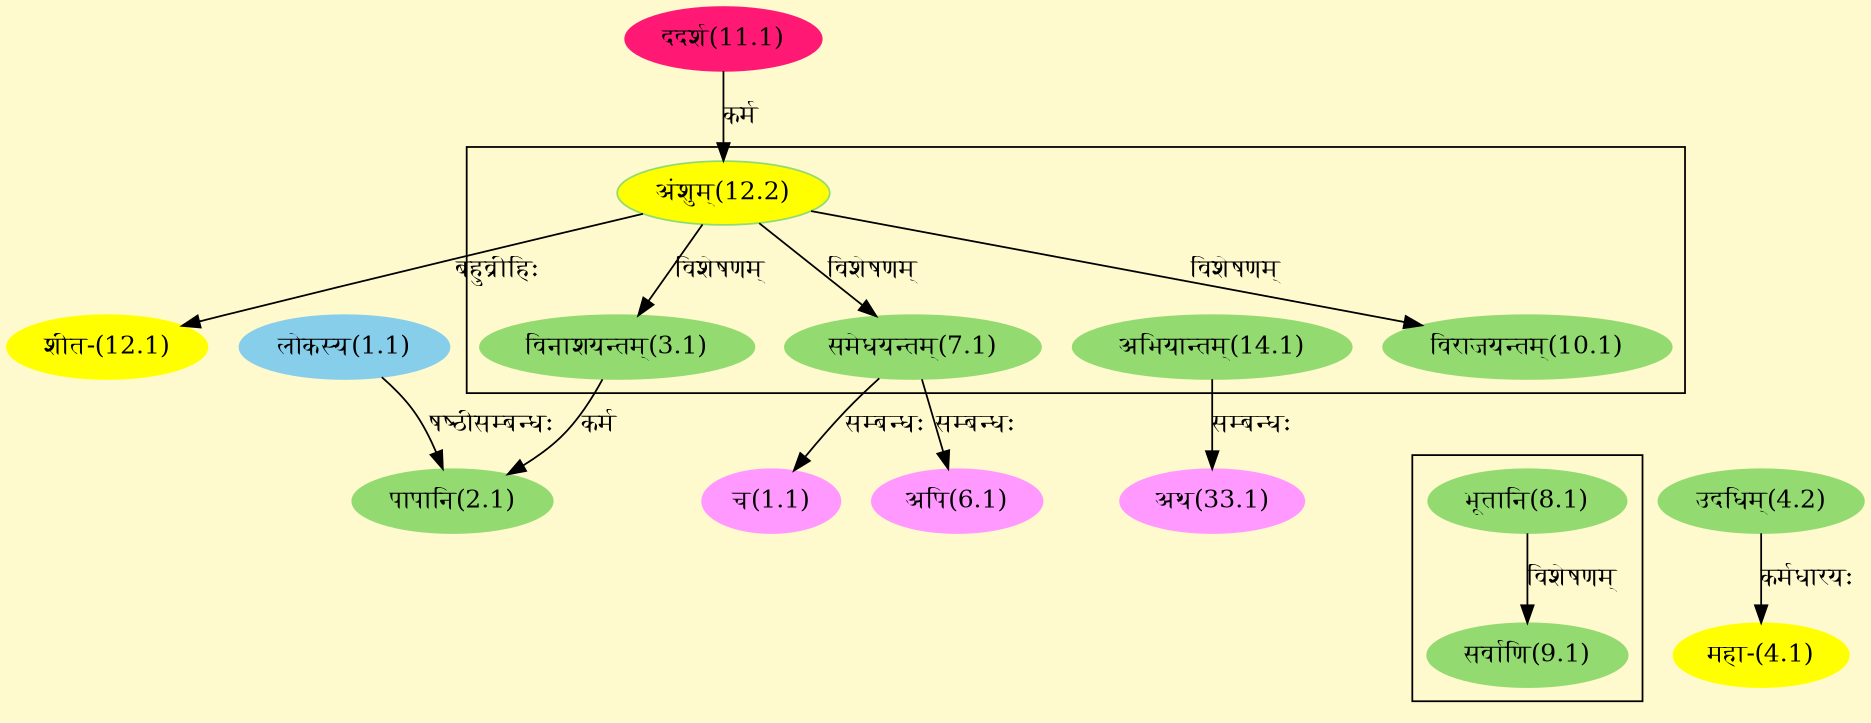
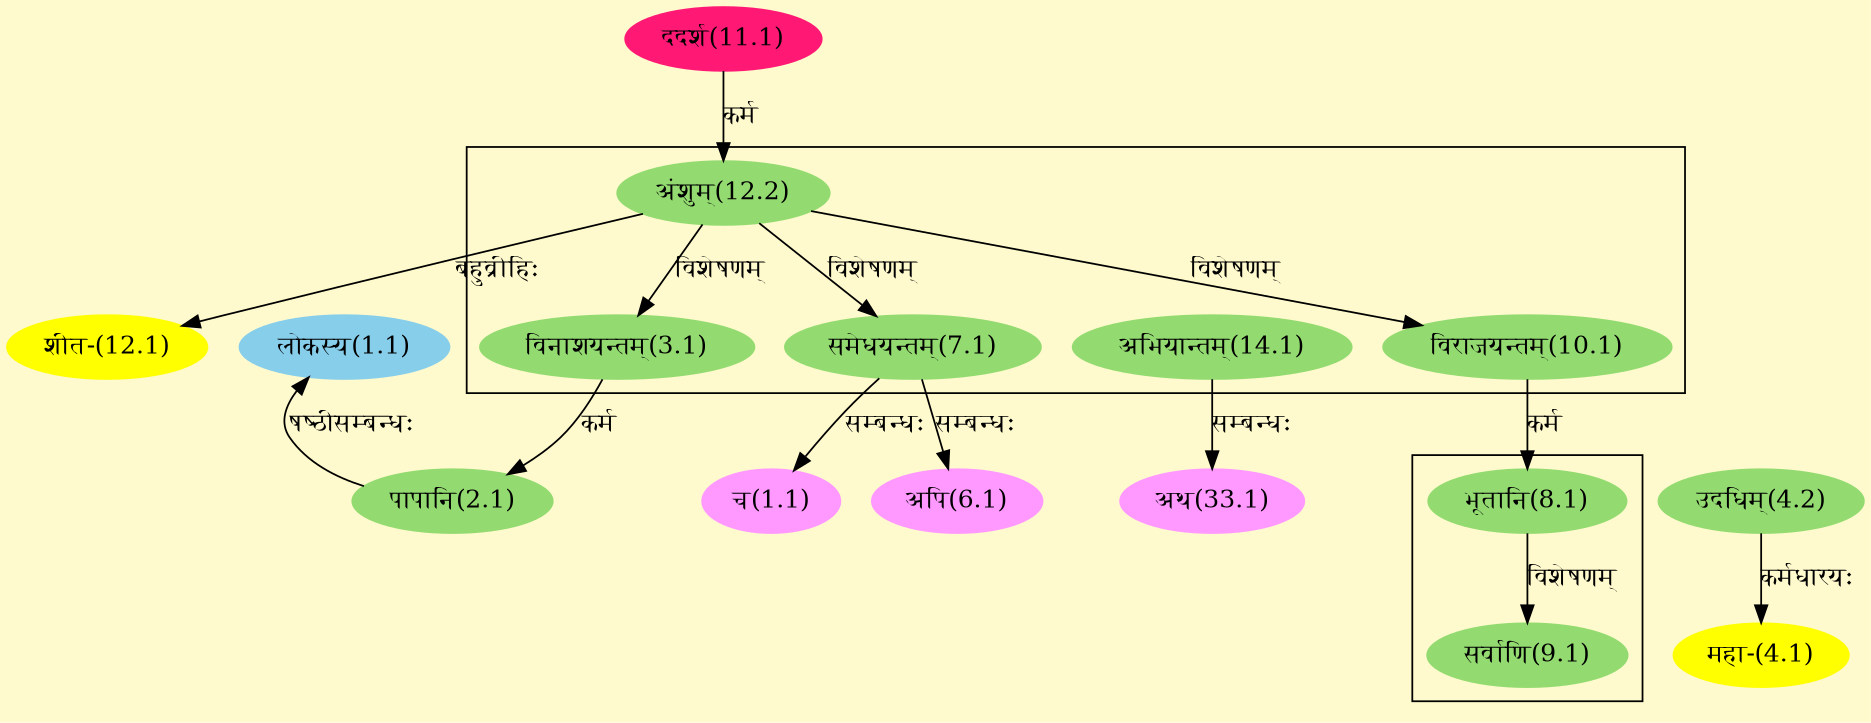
(723, 193) -> (723, 193)
(414, 411) -> (303, 452)
none -> (1527, 415)
